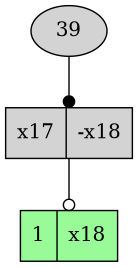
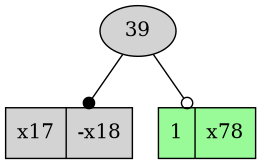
(69, 179) -> (168, 76)
(87, 235) -> (225, 132)
